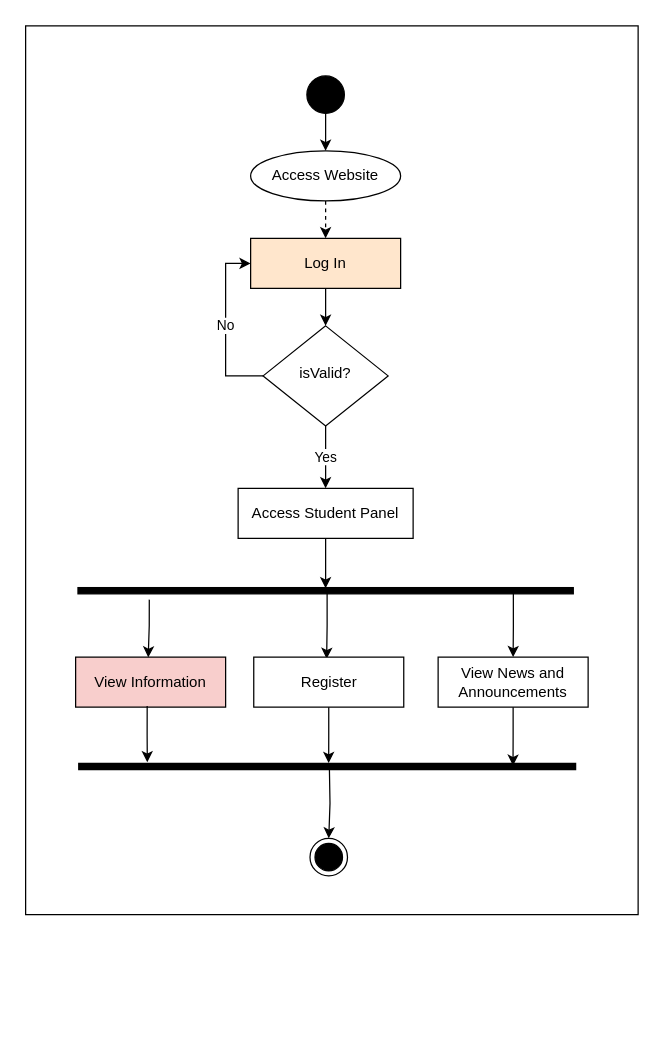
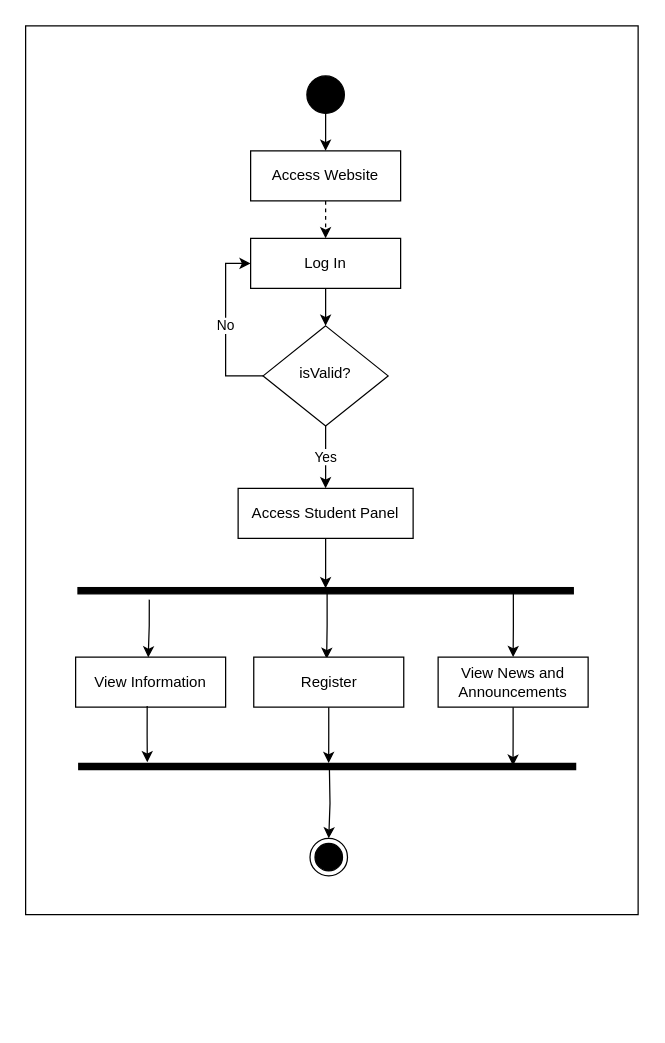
(326, 176) -> (326, 176)
(326, 263) -> (326, 263)
(151, 682) -> (151, 682)
